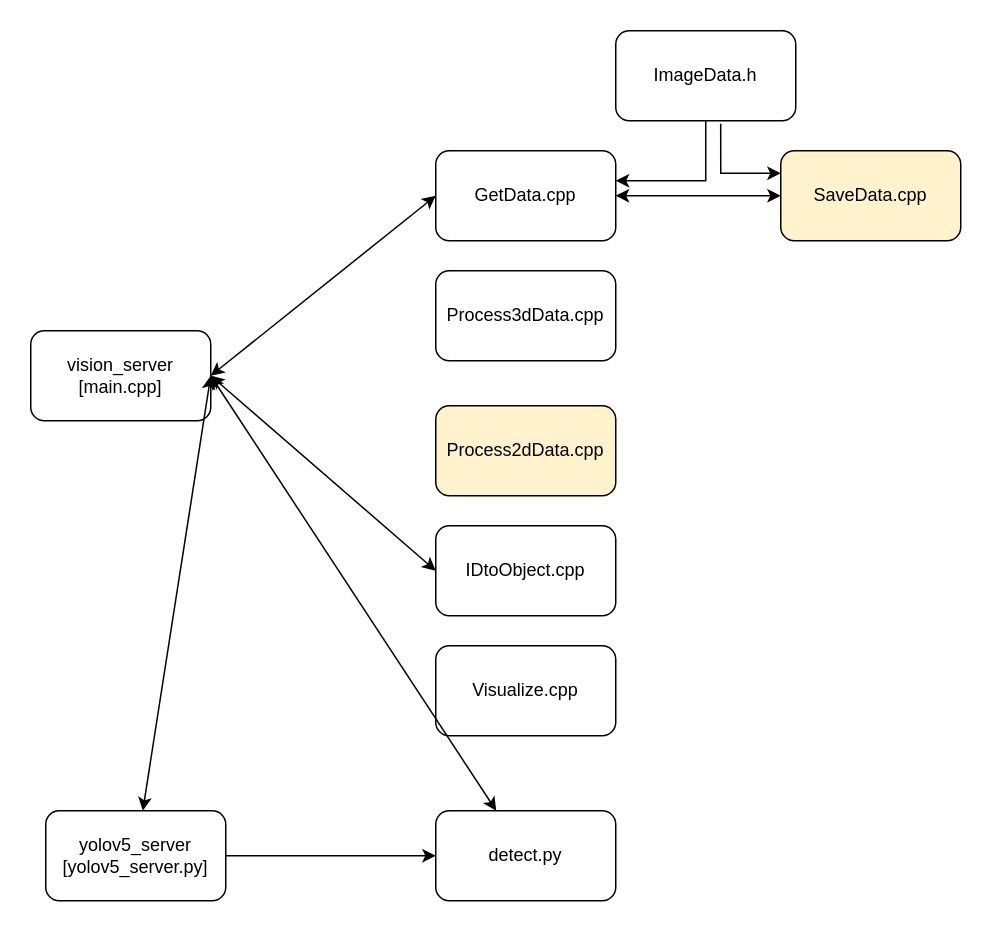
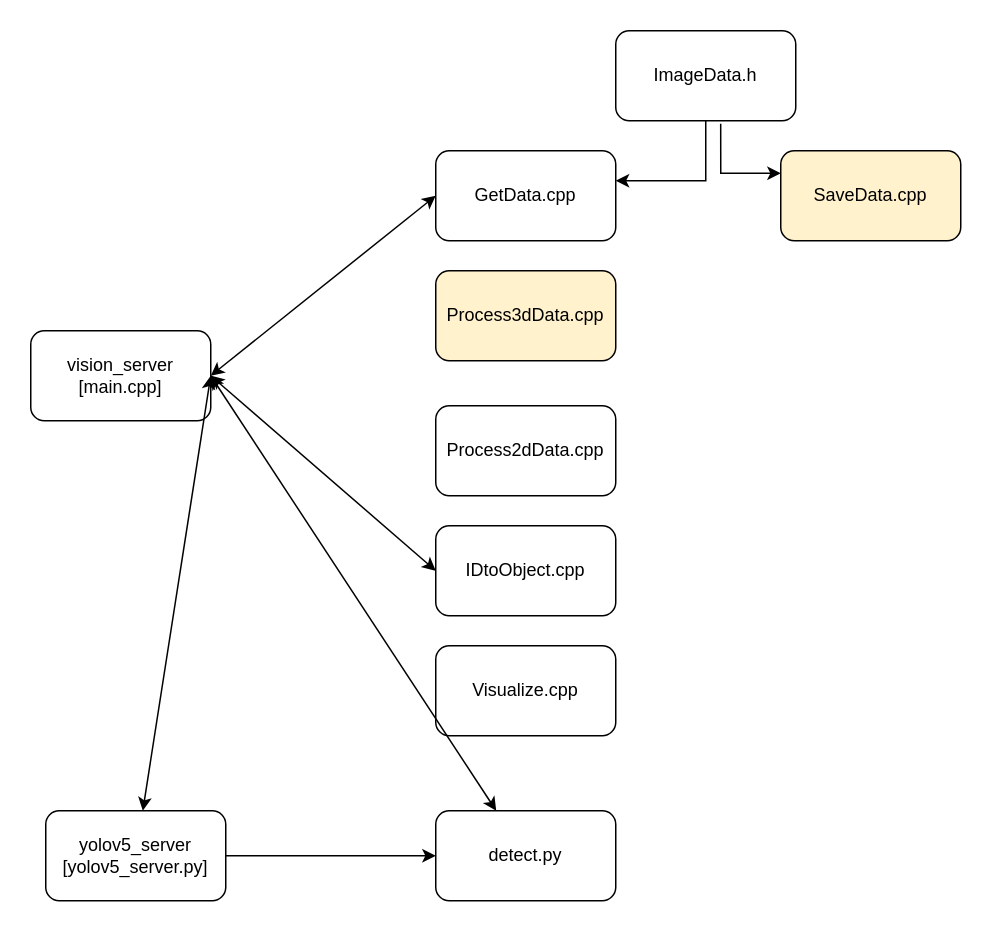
(698, 196) -> none
(526, 316) -> (526, 316)
(526, 451) -> (526, 451)
